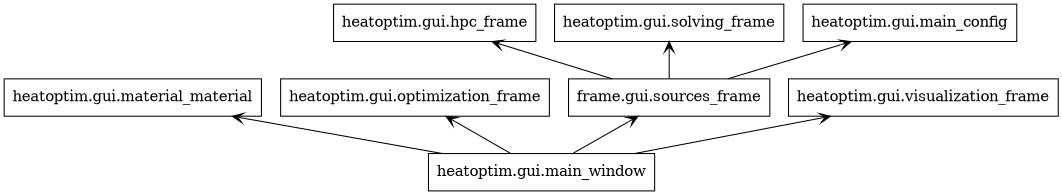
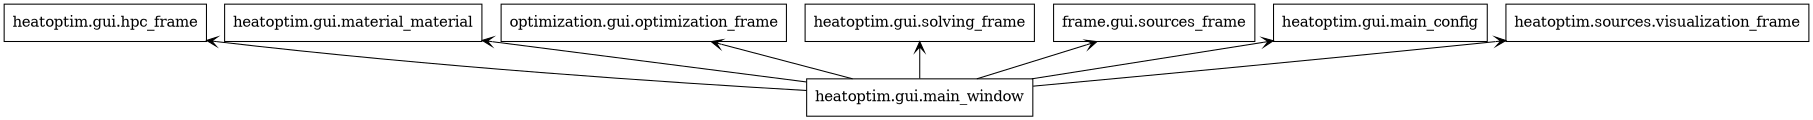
(557, 62) -> (511, 70)
(784, 62) -> (1147, 61)
(669, 65) -> (920, 65)
(415, 98) -> (644, 23)
(923, 98) -> (1657, 23)
